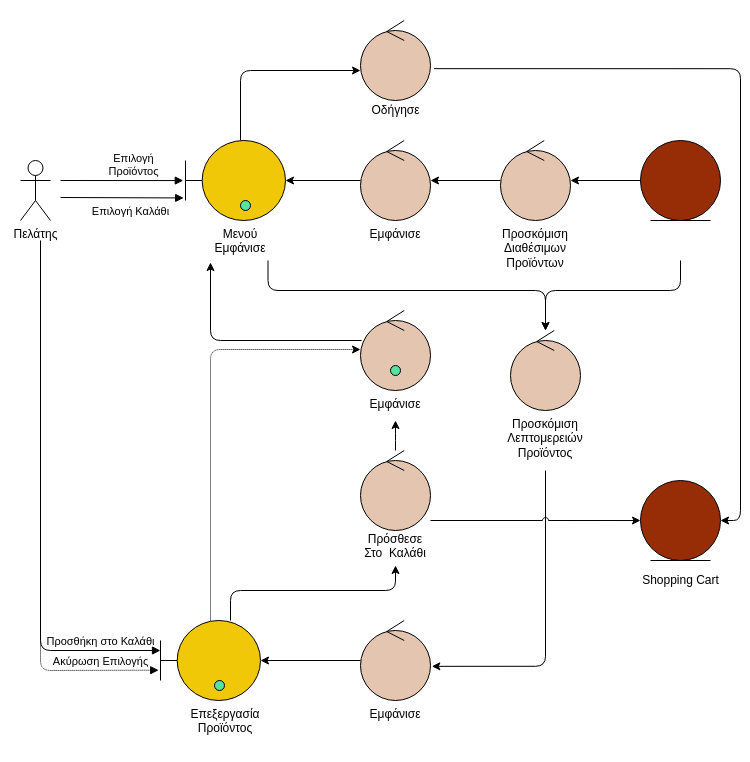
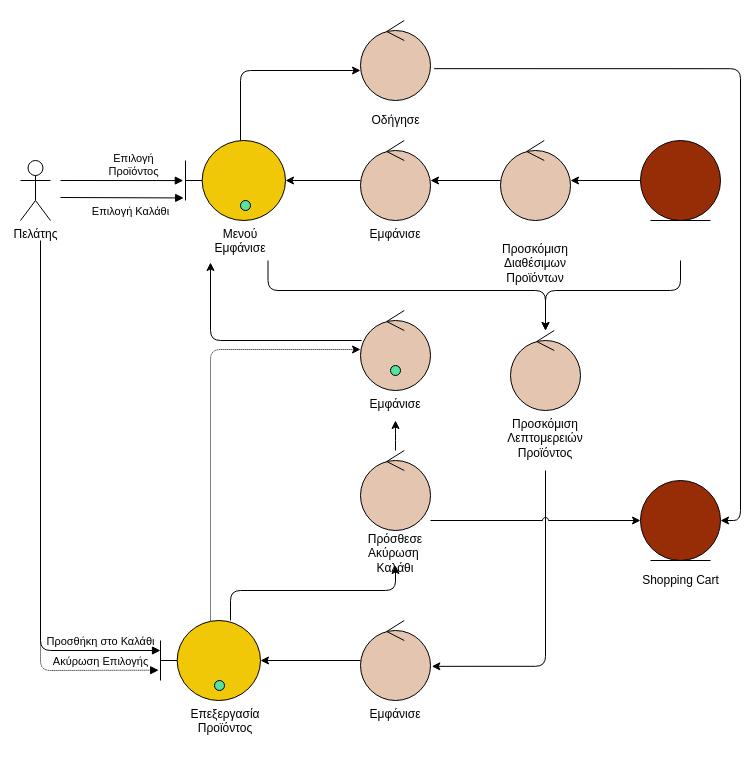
(396, 111) -> (396, 121)
(536, 251) -> (536, 266)
(396, 547) -> (396, 554)
